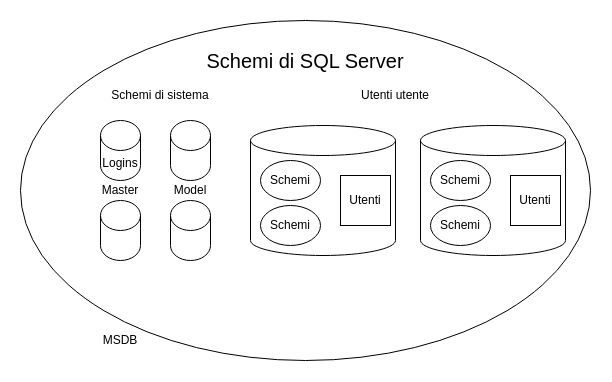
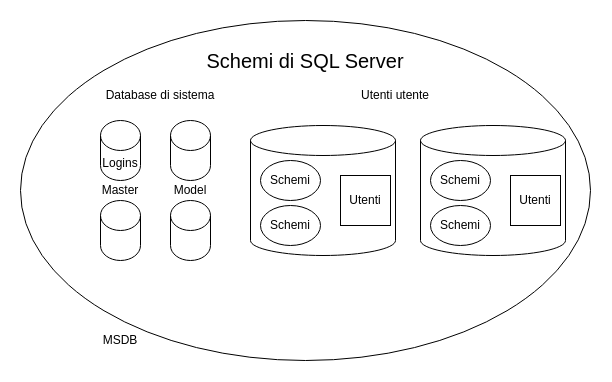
(161, 96) -> (161, 96)
